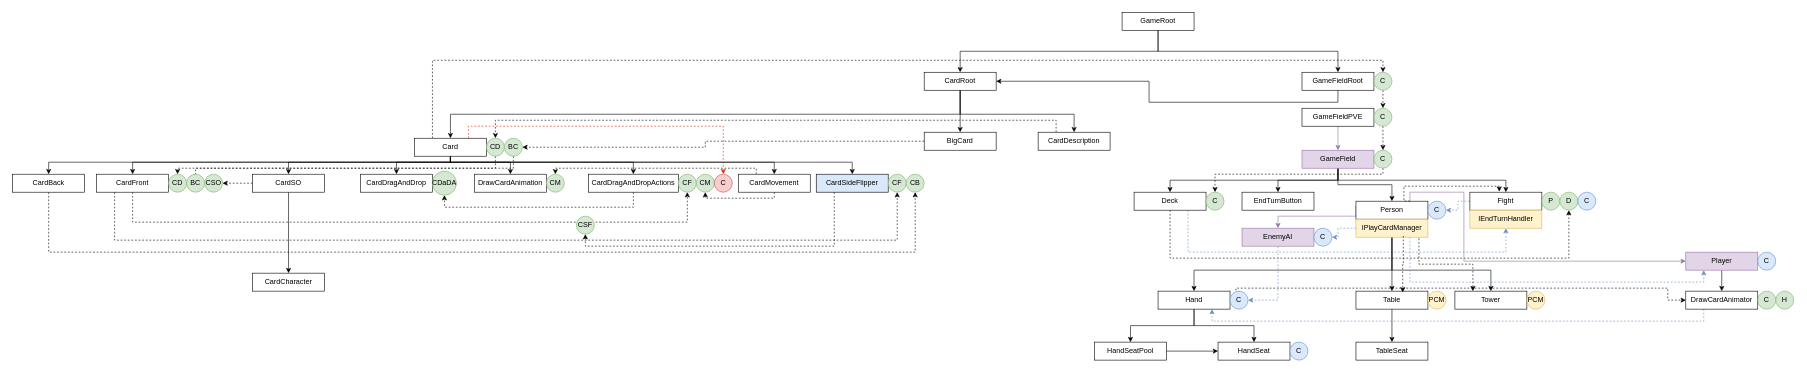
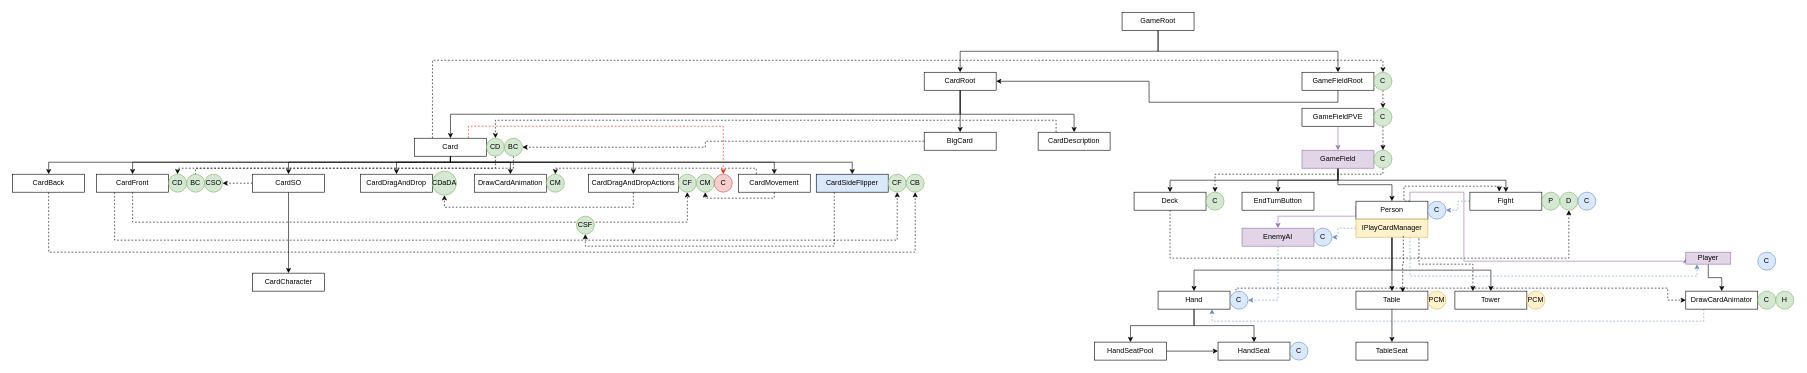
(1506, 219) -> none
(1506, 233) -> none
(1722, 261) -> (1709, 258)
